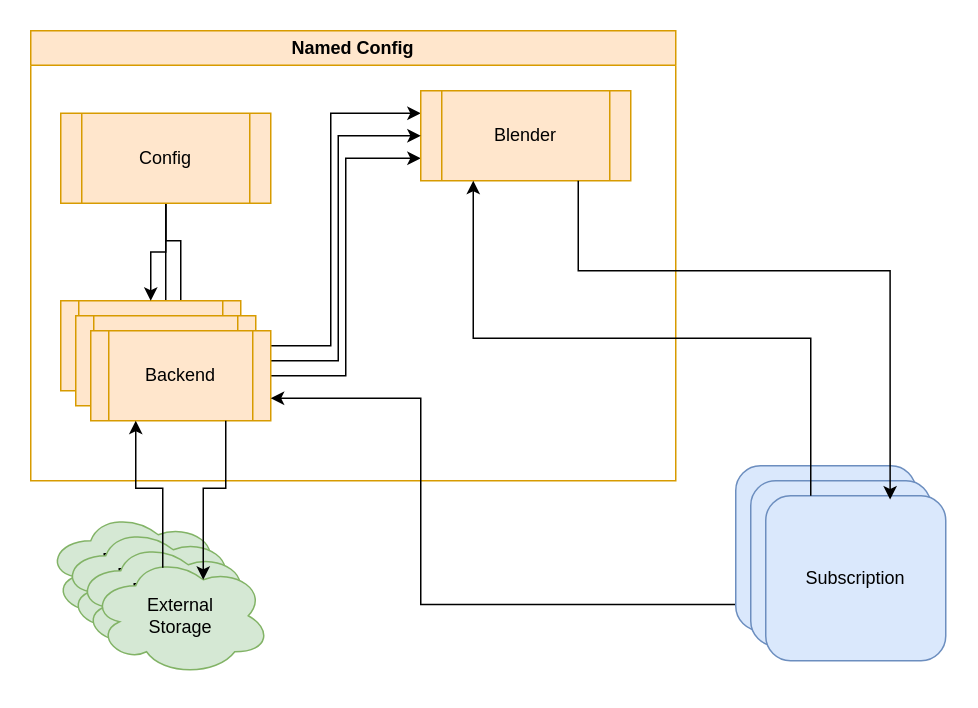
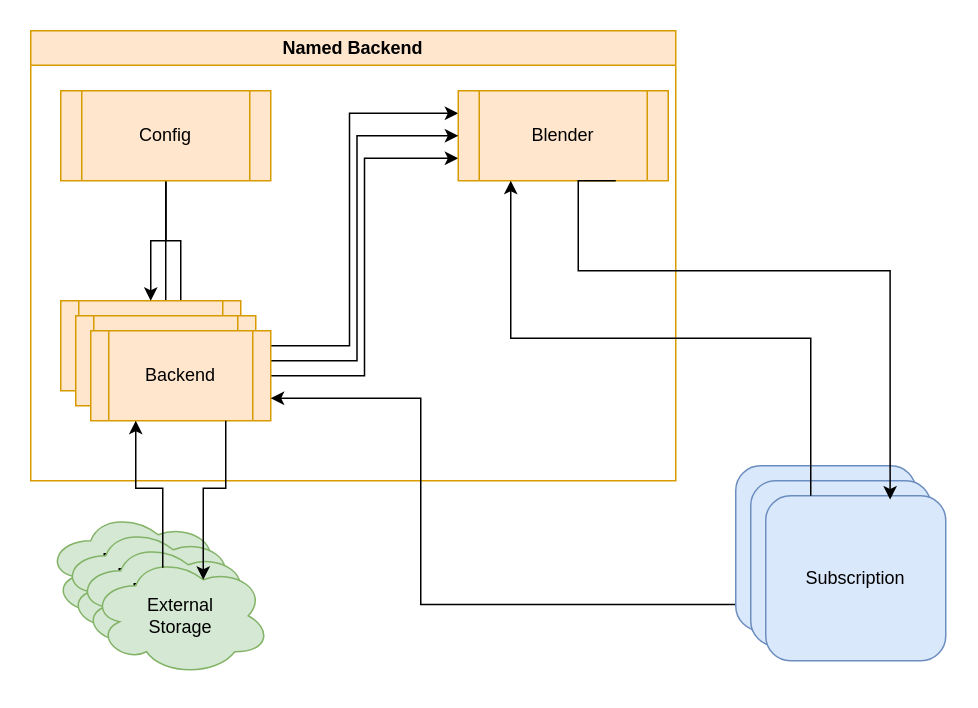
(353, 49) -> (353, 49)
(526, 136) -> (563, 136)
(166, 158) -> (166, 136)
